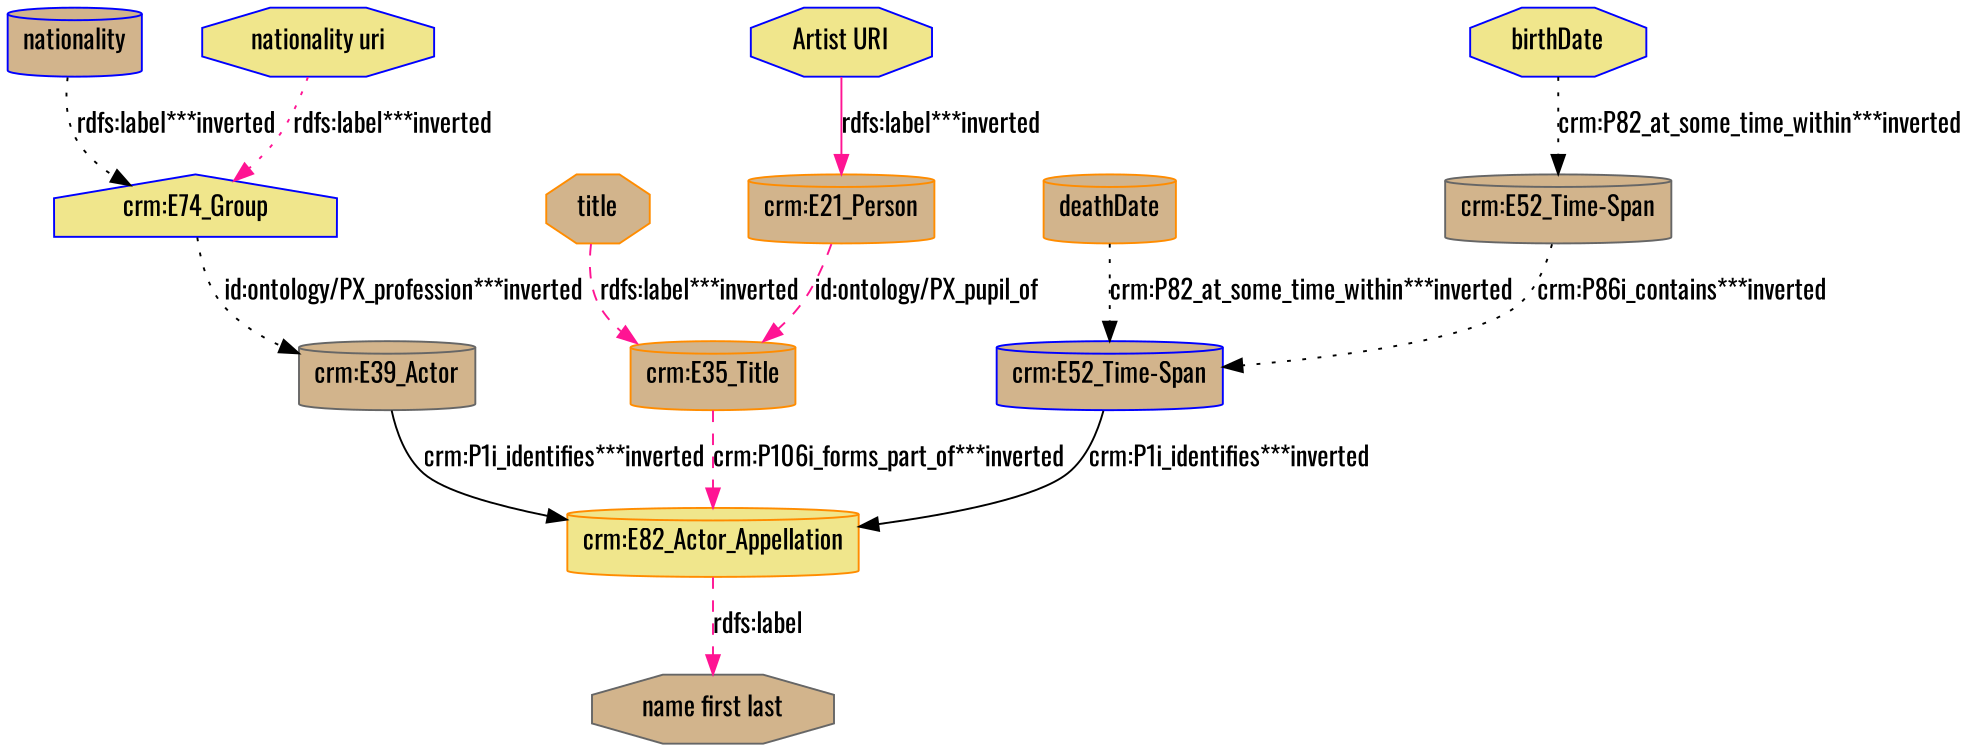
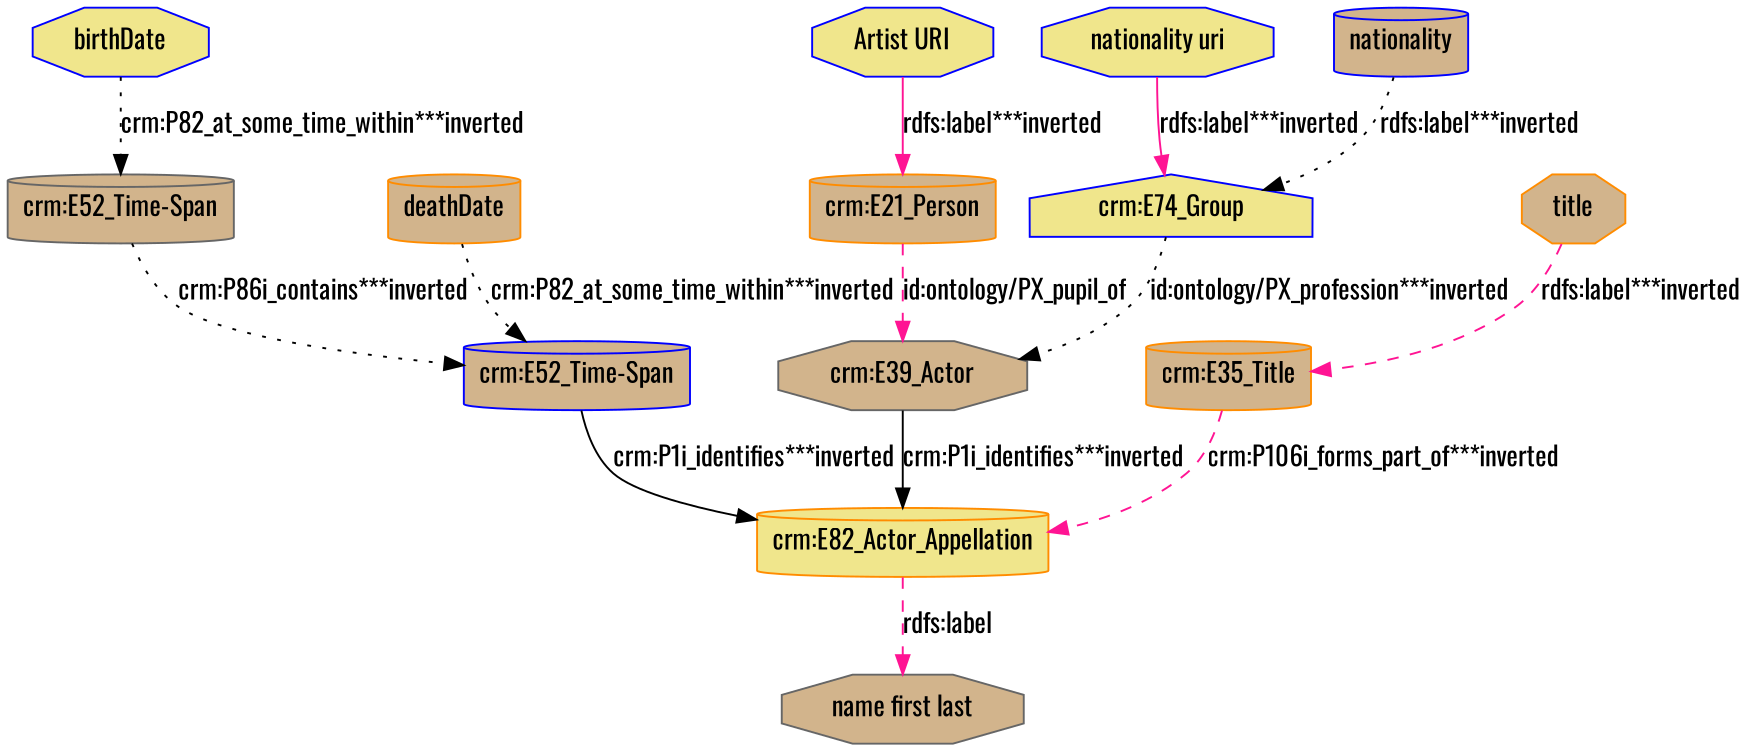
(285, 127) -> (1158, 117)
(810, 290) -> (903, 283)
(387, 376) -> (903, 376)
